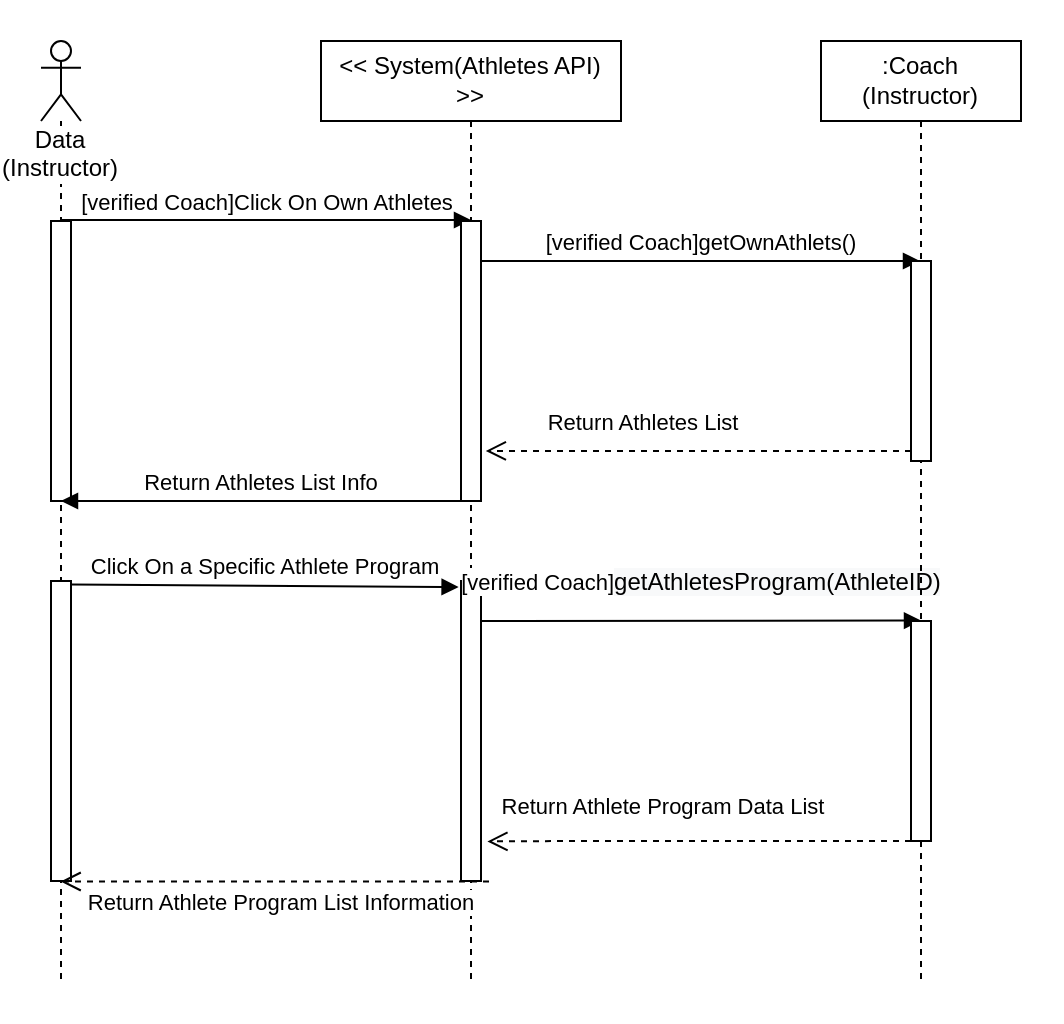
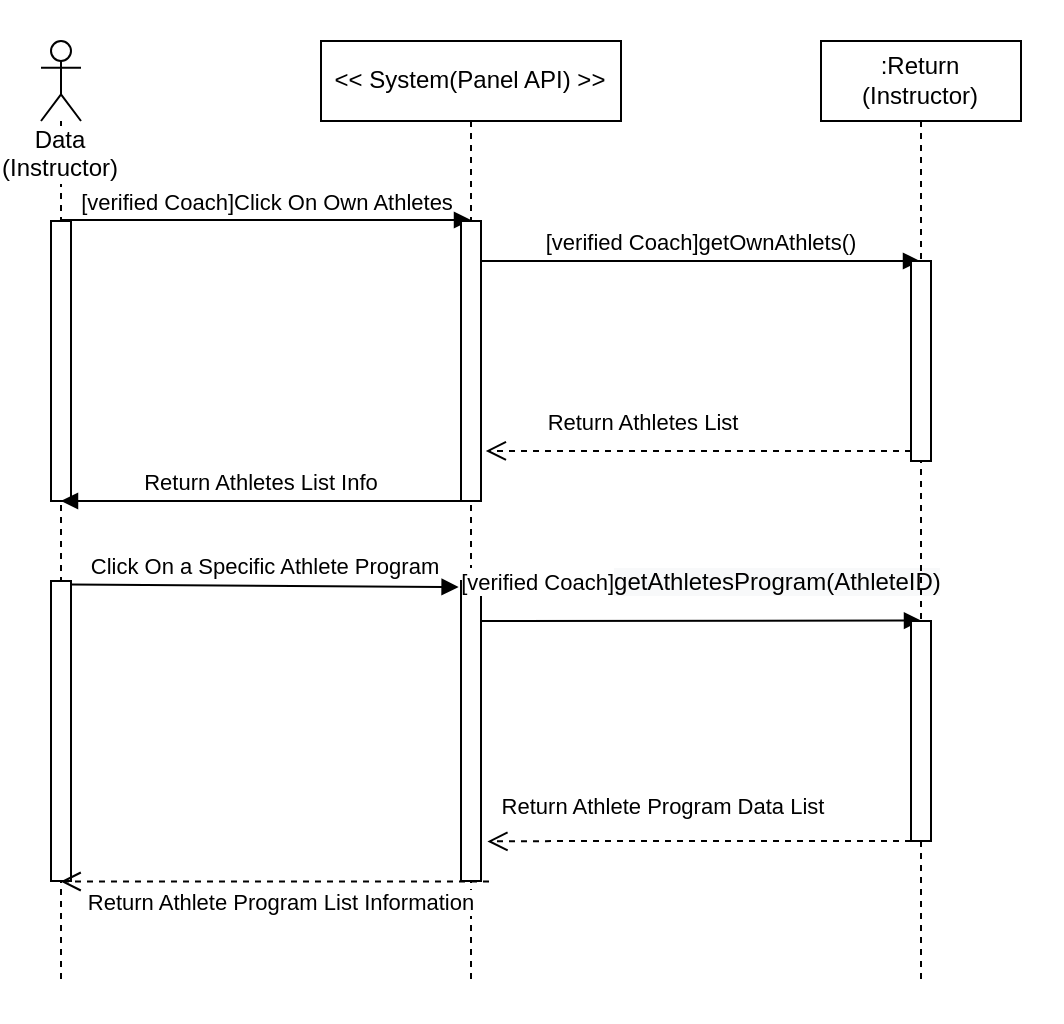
(471, 81) -> (471, 81)
(921, 81) -> (921, 81)
